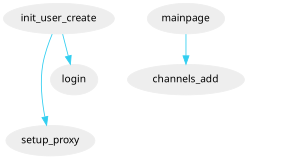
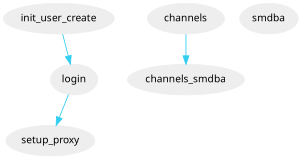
(186, 19) -> (186, 19)
none -> (269, 19)
(42, 75) -> (64, 106)
(186, 80) -> (186, 80)
